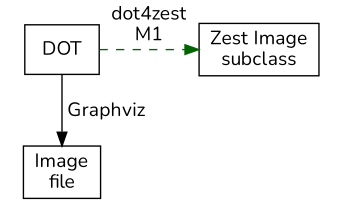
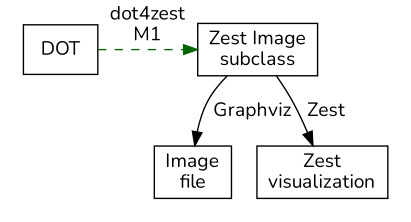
(62, 103) -> (208, 101)
none -> (322, 172)
